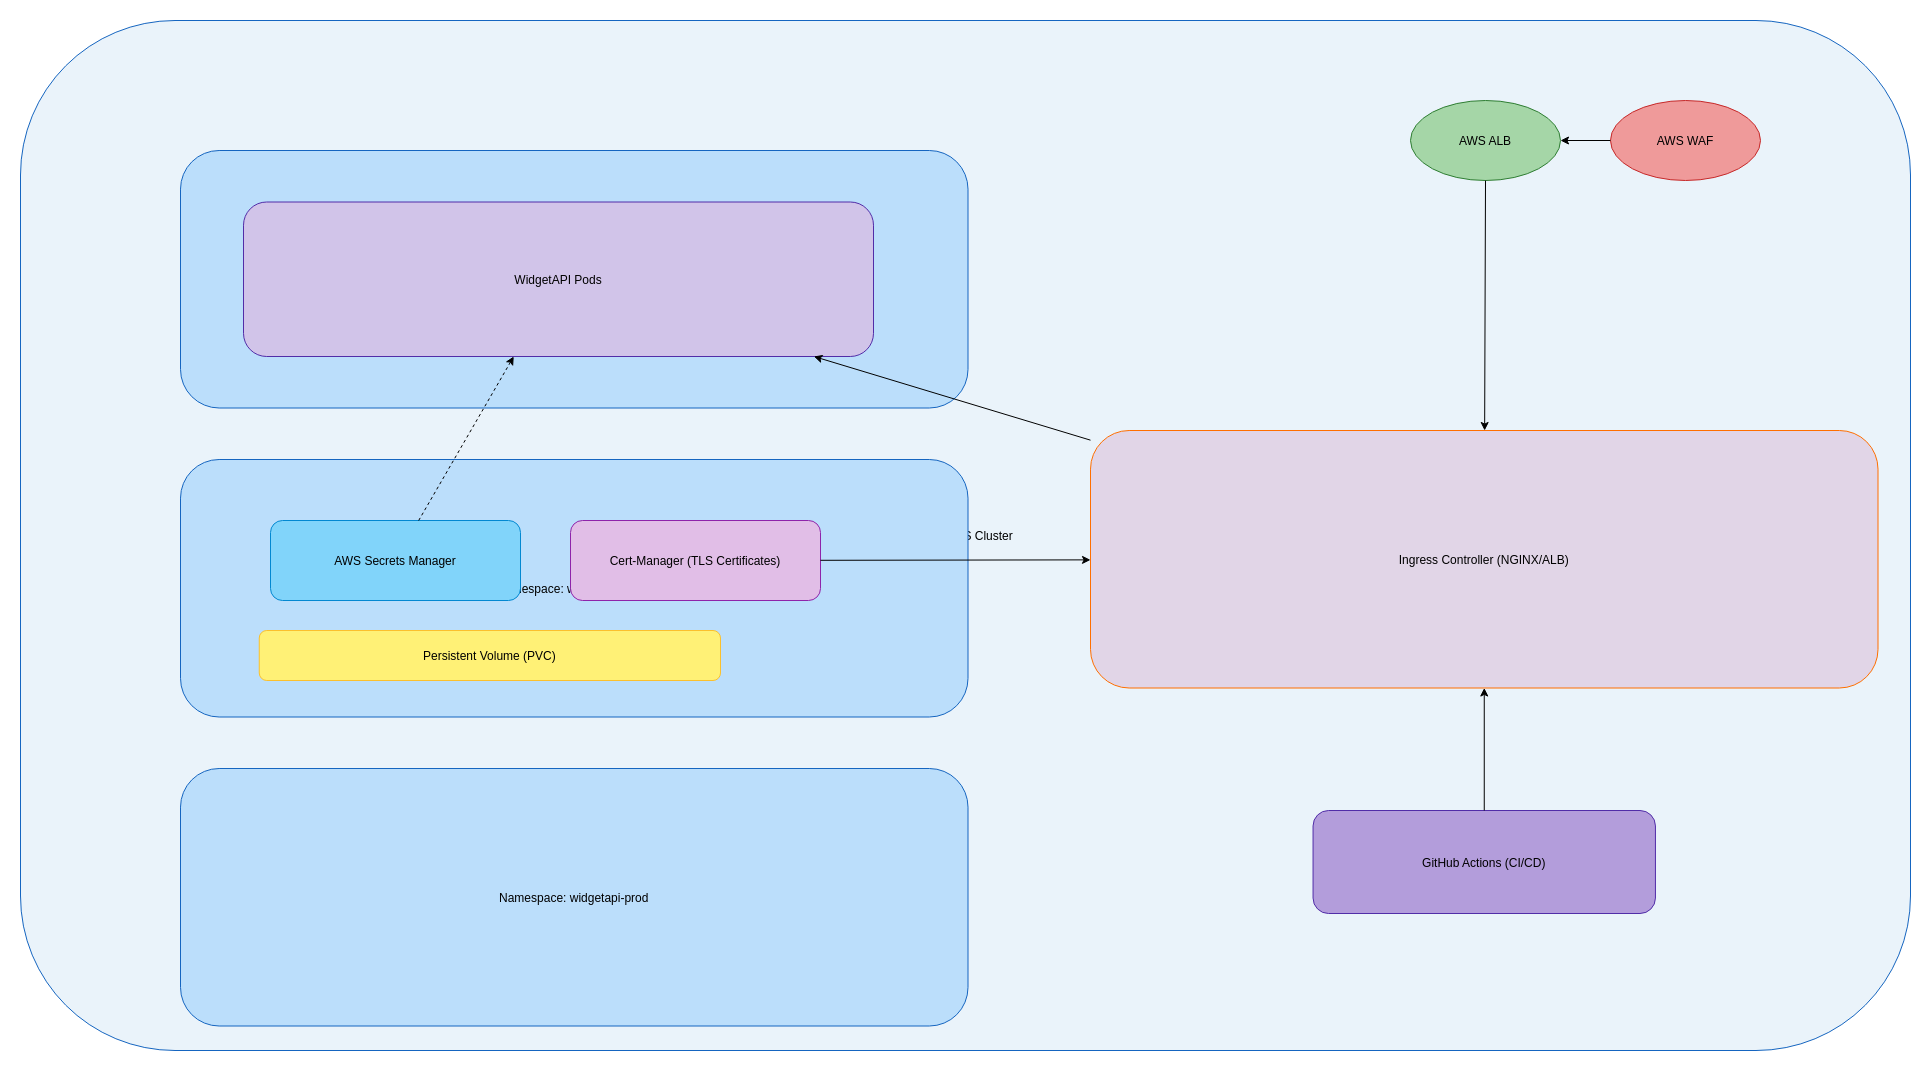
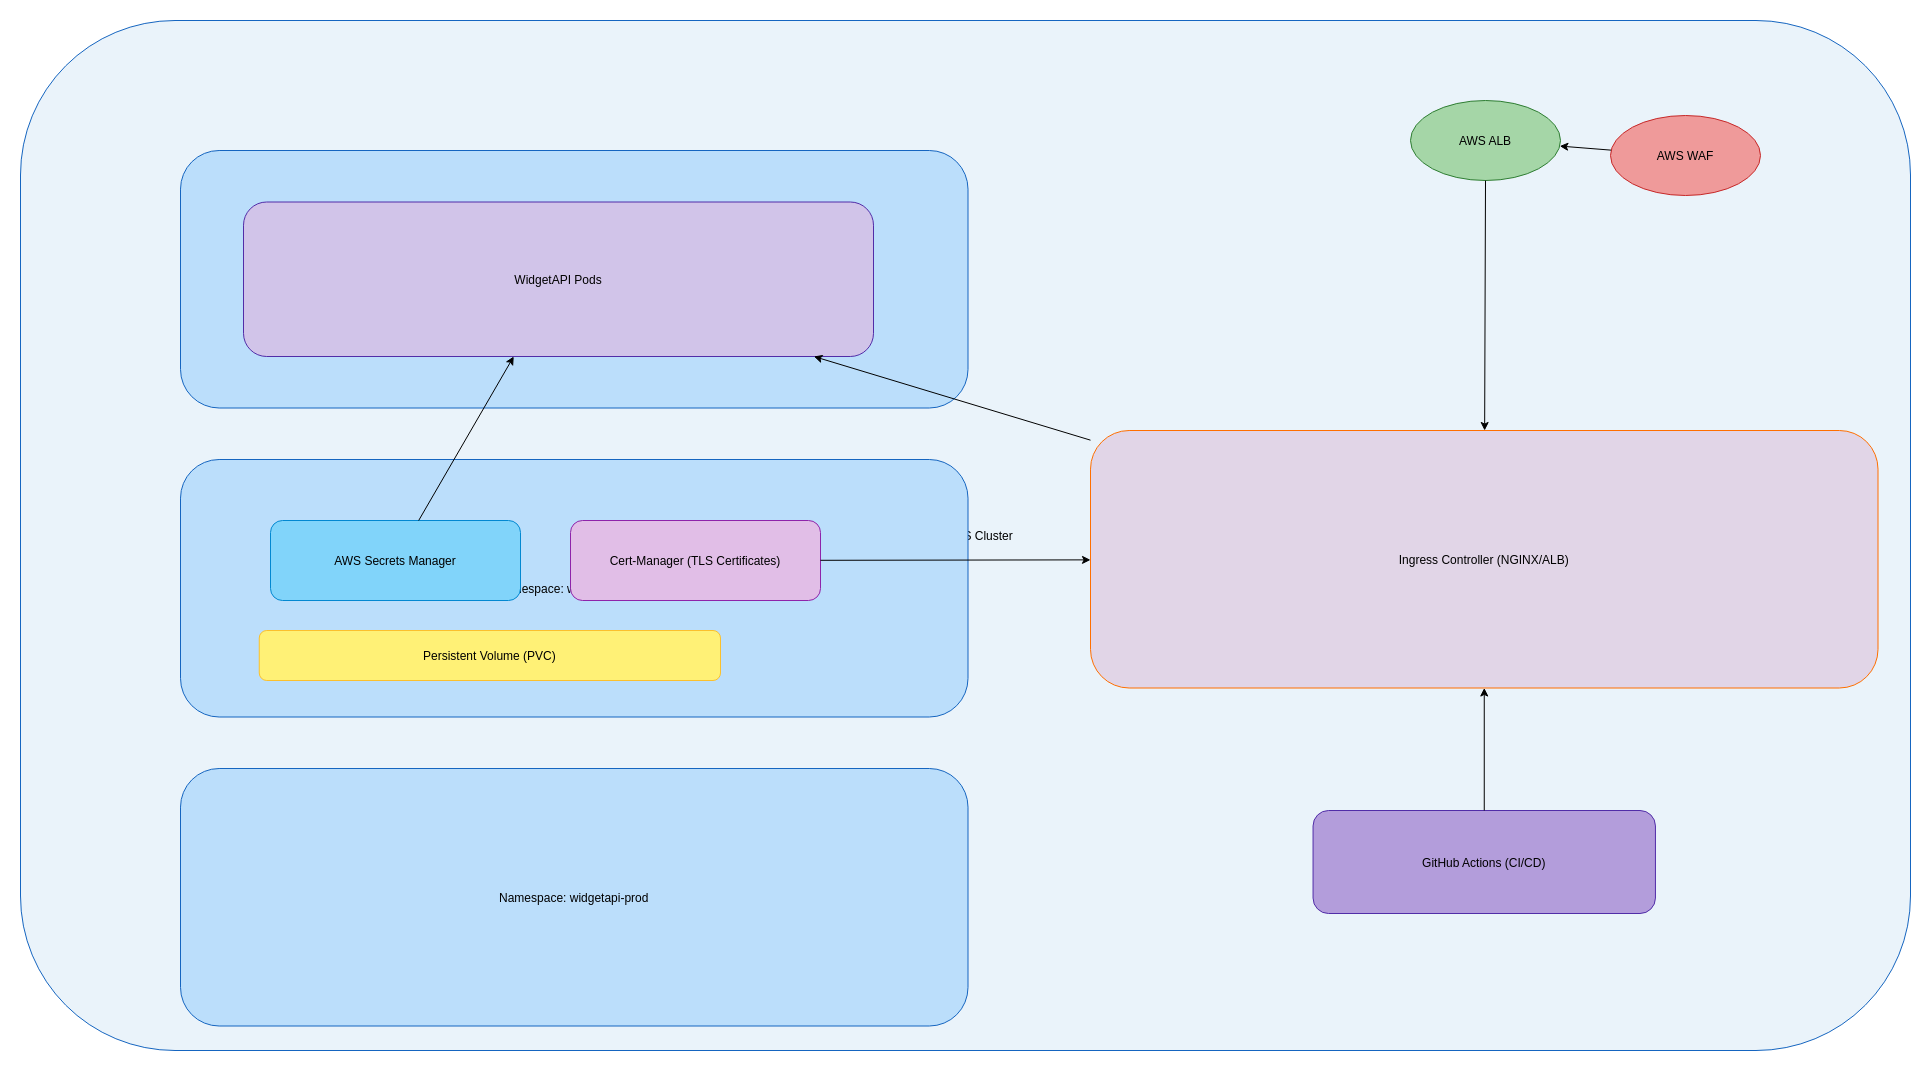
(1686, 141) -> (1686, 156)
(465, 441) -> (465, 441)
